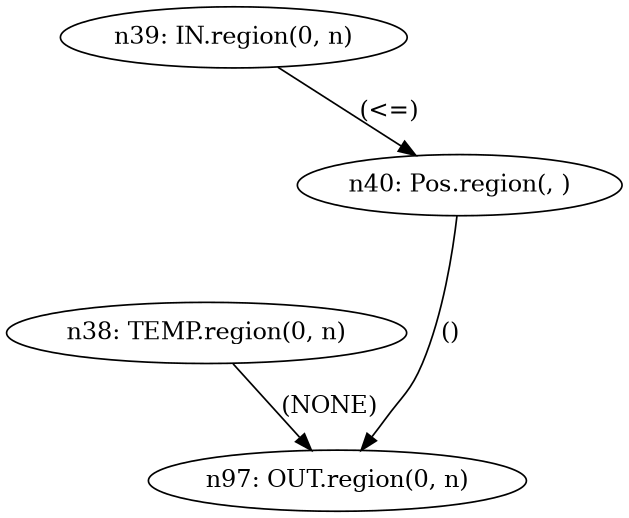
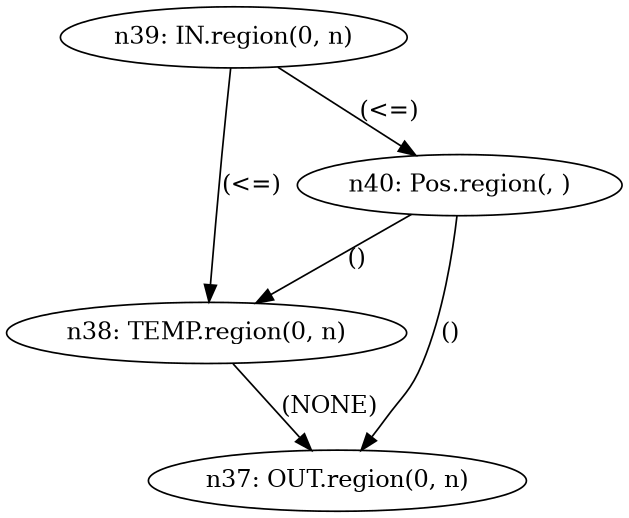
none -> (220, 176)
none -> (341, 254)
(337, 481) -> (337, 481)
